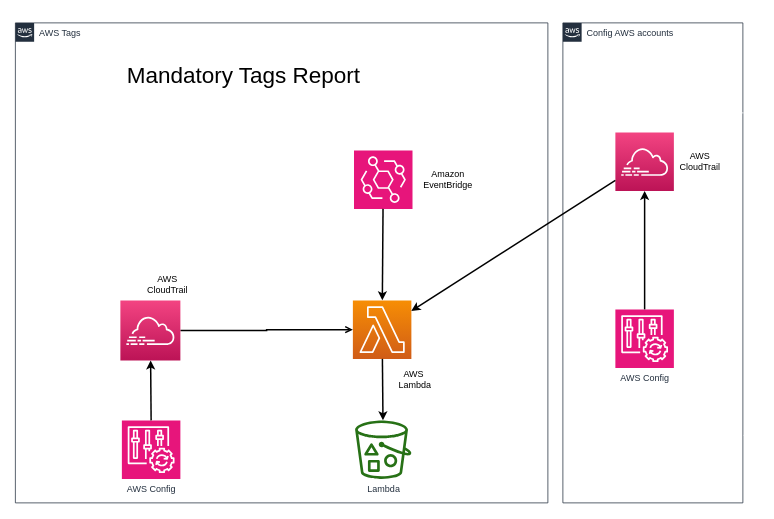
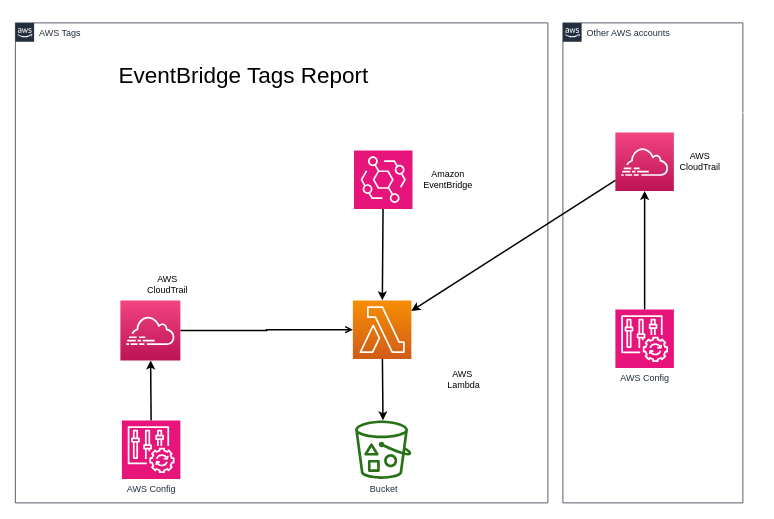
(631, 34) -> (630, 34)
(244, 75) -> (244, 75)
(415, 379) -> (464, 379)
(384, 490) -> (384, 490)
